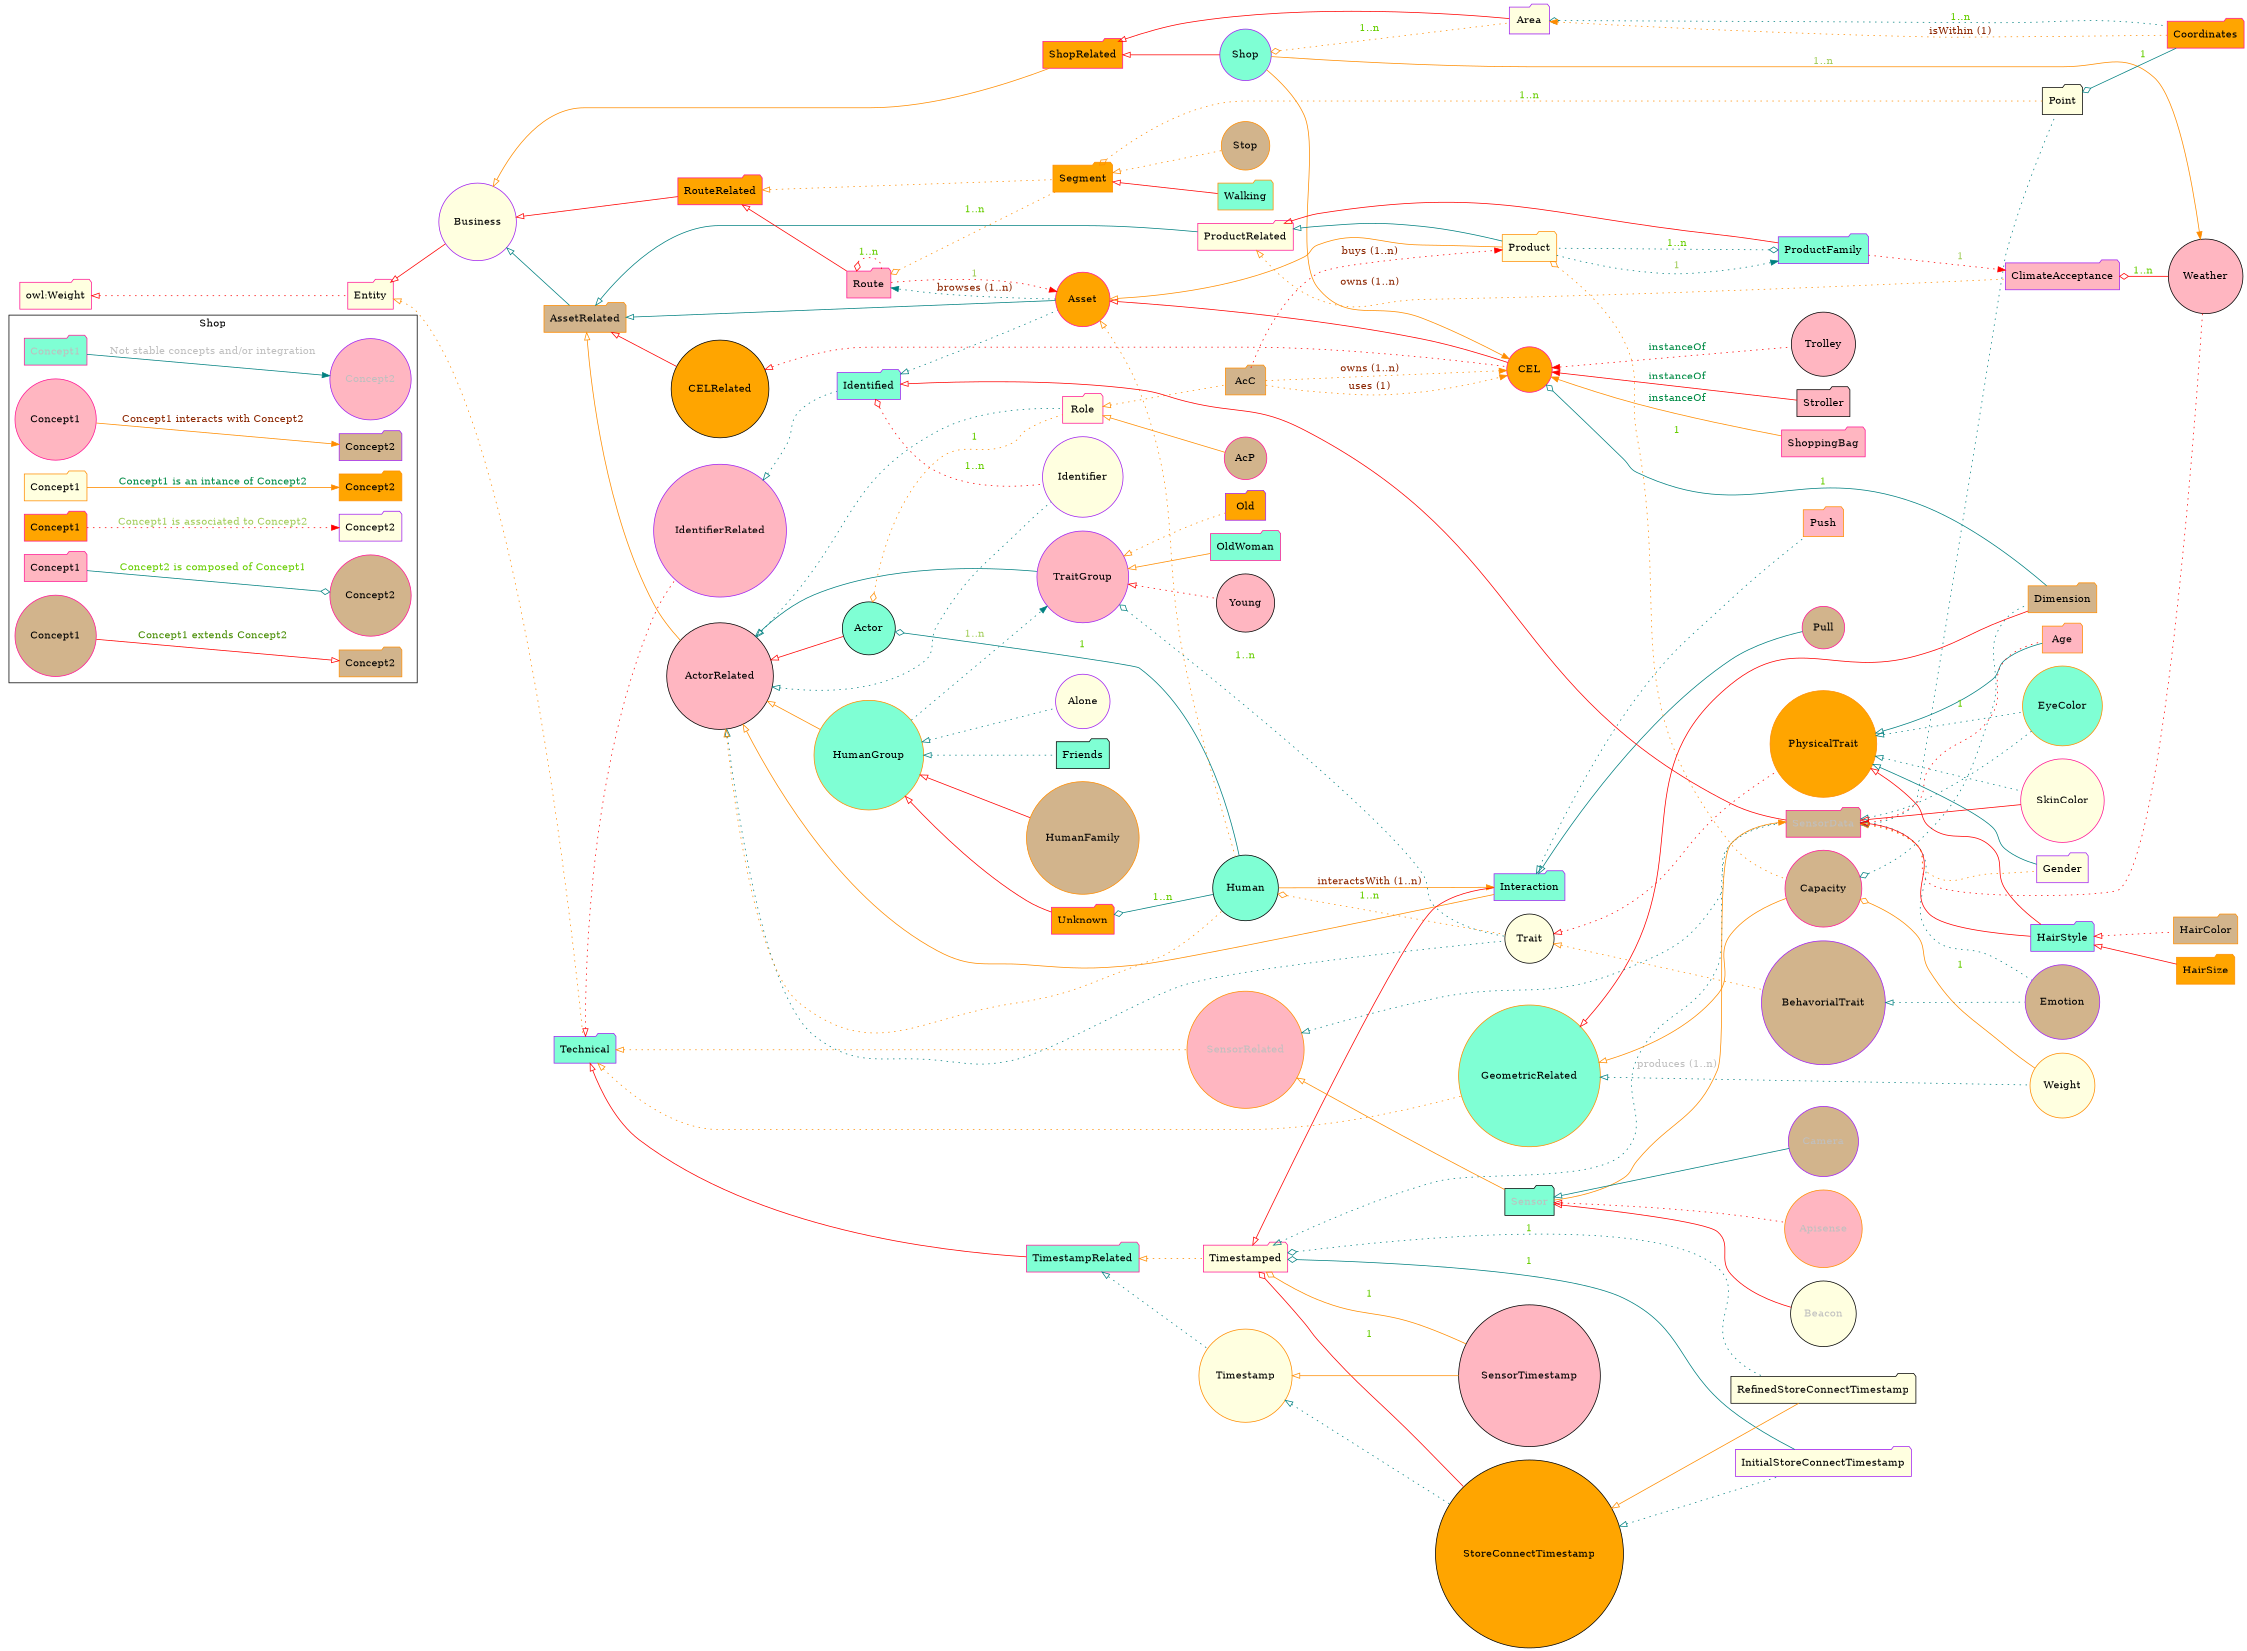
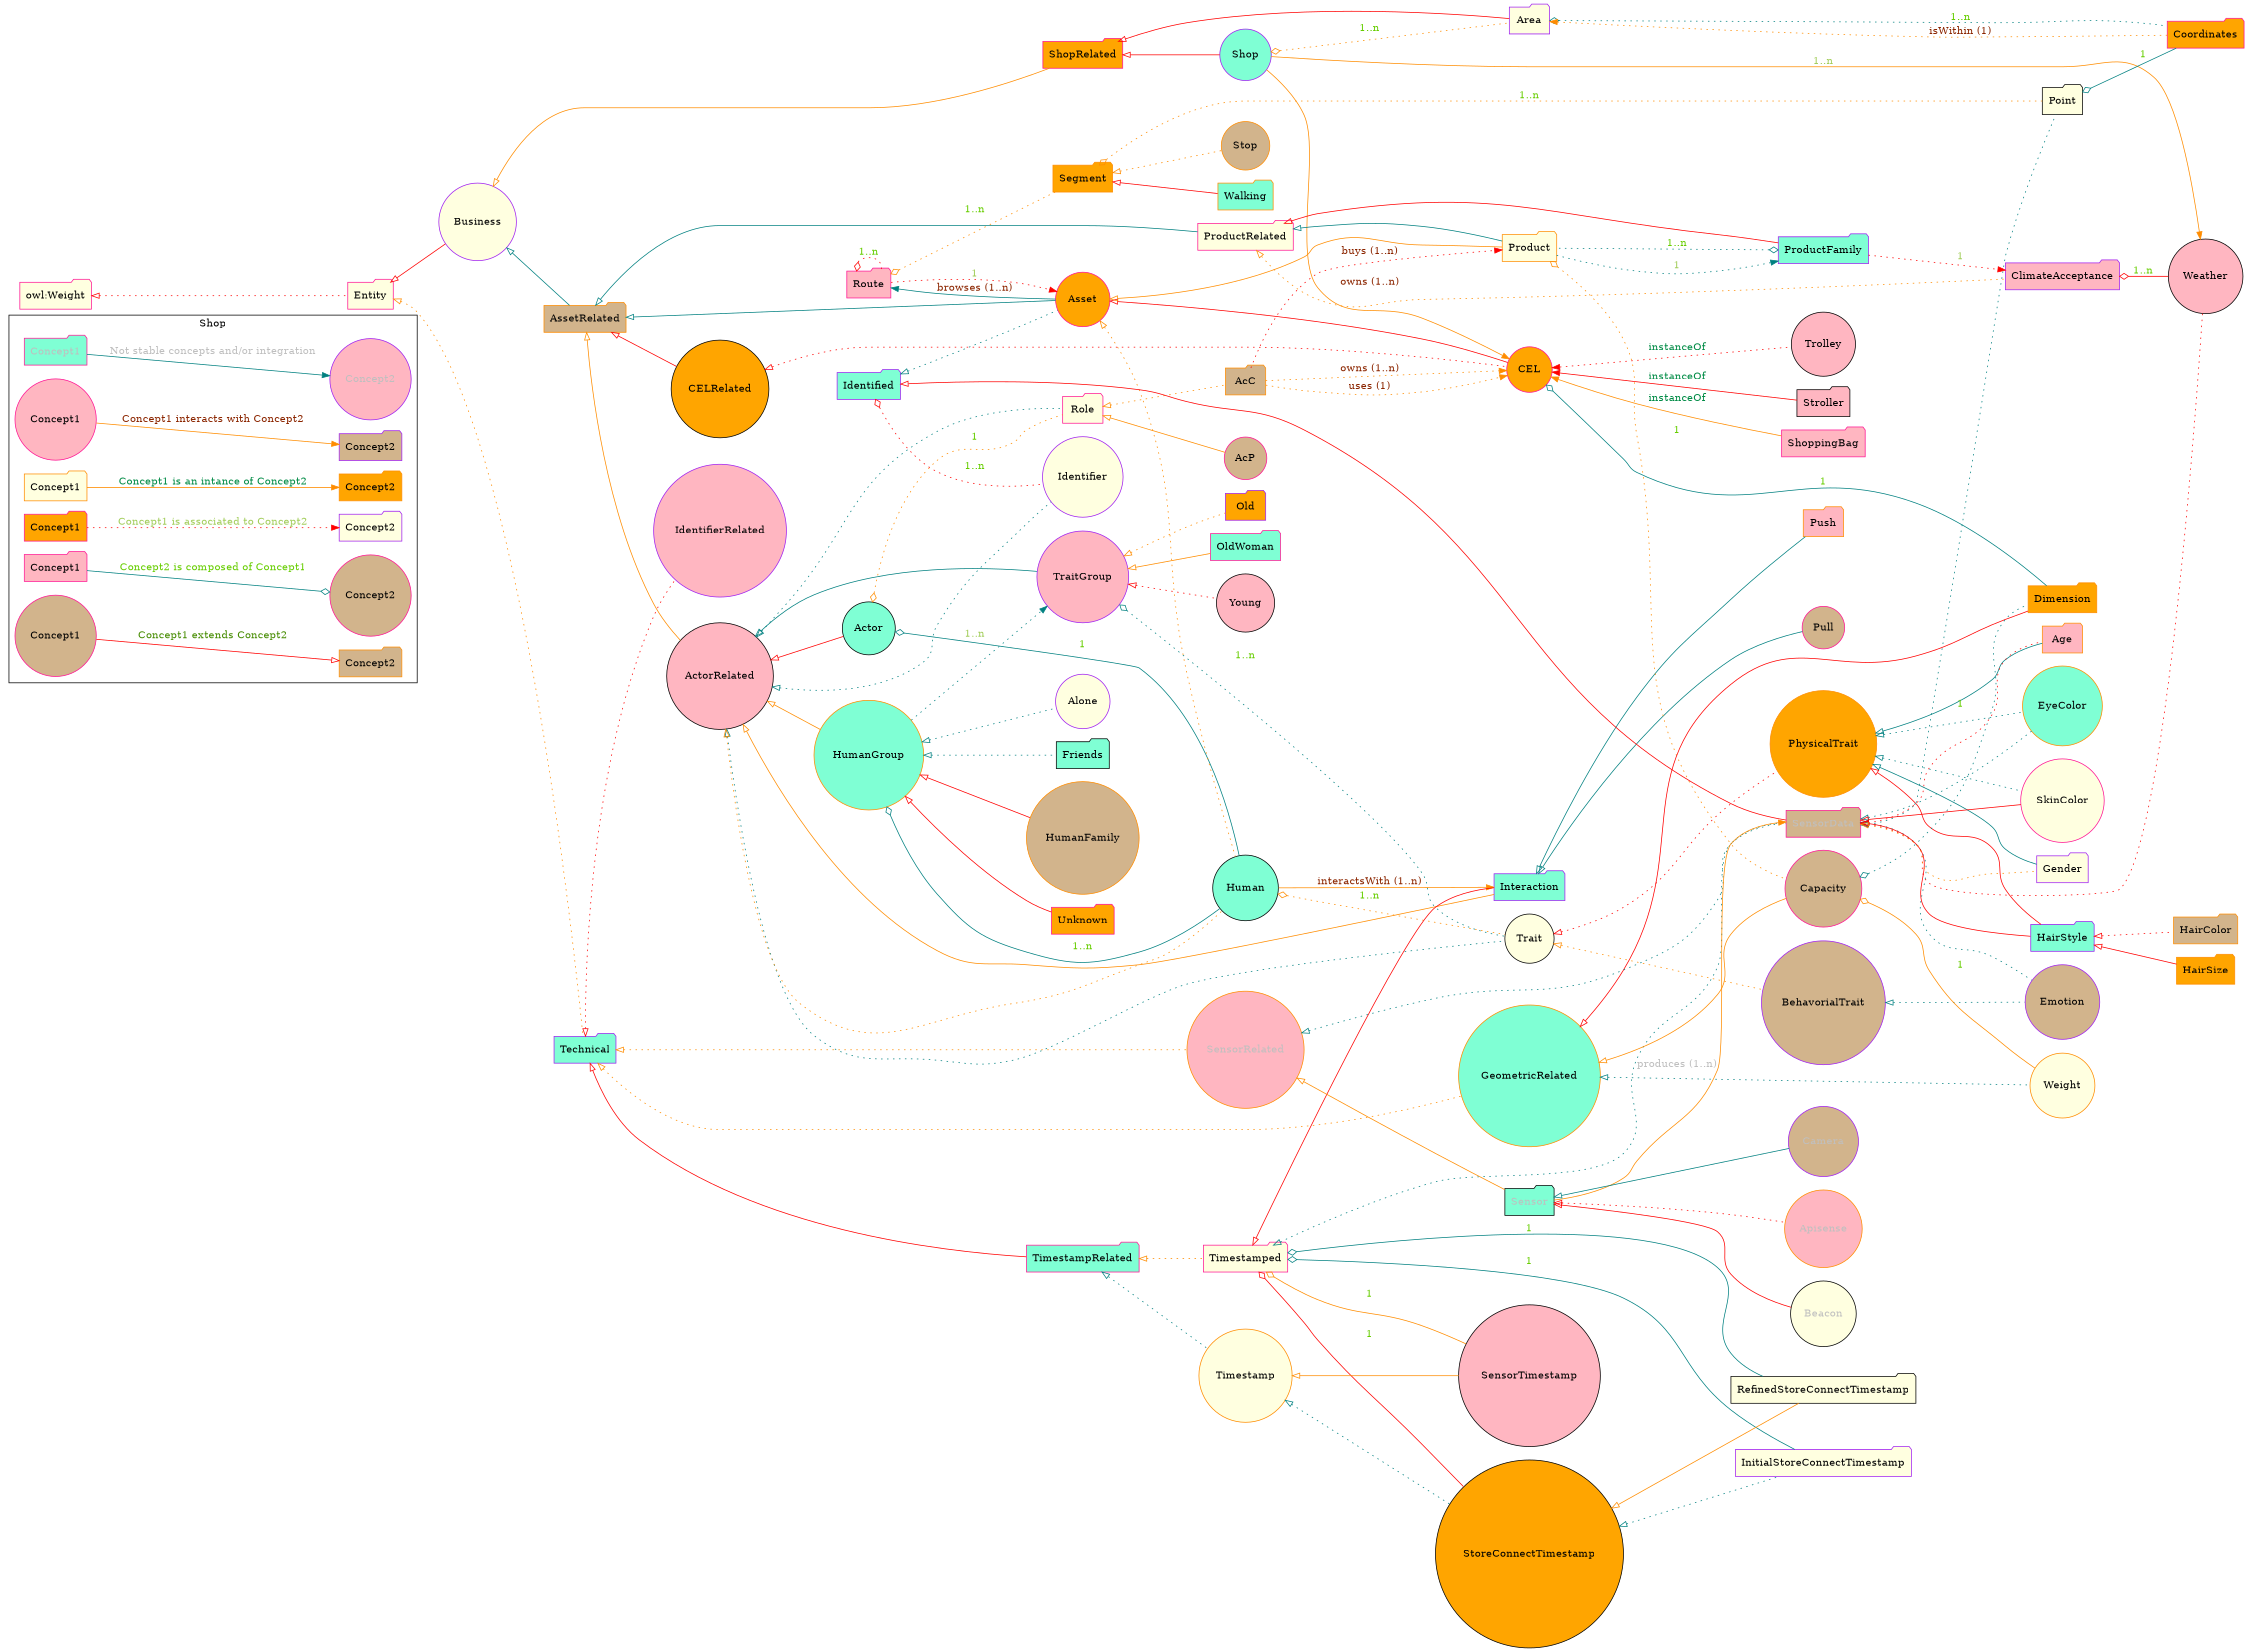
(720, 191) -> none
(977, 296) -> (977, 296)
(792, 423) -> none
(2062, 599) -> (2062, 599)
(1648, 682) -> (1648, 682)
(1168, 904) -> (1030, 953)
(1575, 1235) -> (1575, 1235)
